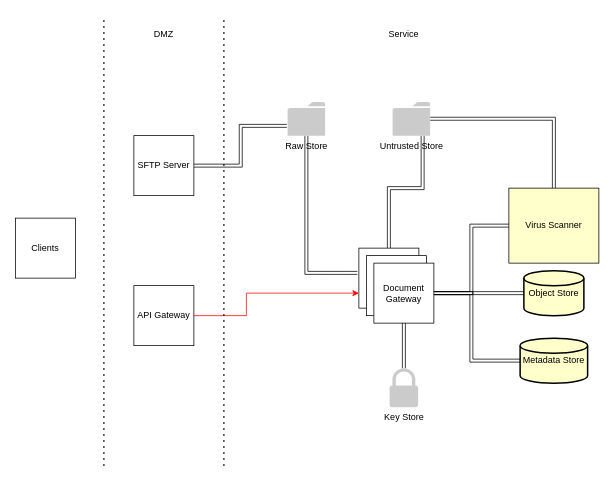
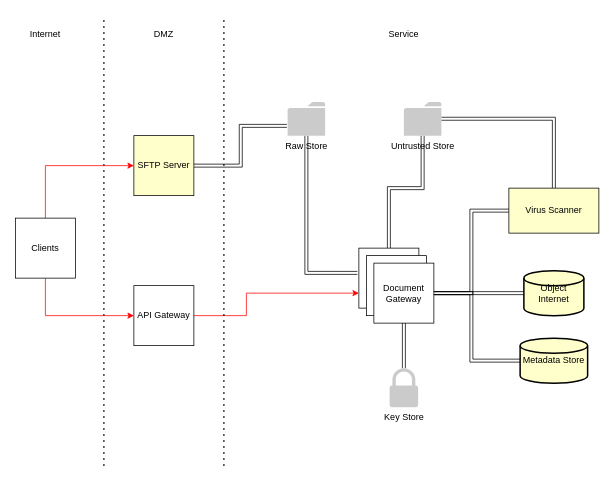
none -> (45, 34)
(411, 119) -> (423, 119)
none -> (61, 165)
(164, 165) -> (164, 165)
(554, 225) -> (554, 210)
(554, 293) -> (554, 293)
none -> (69, 315)
